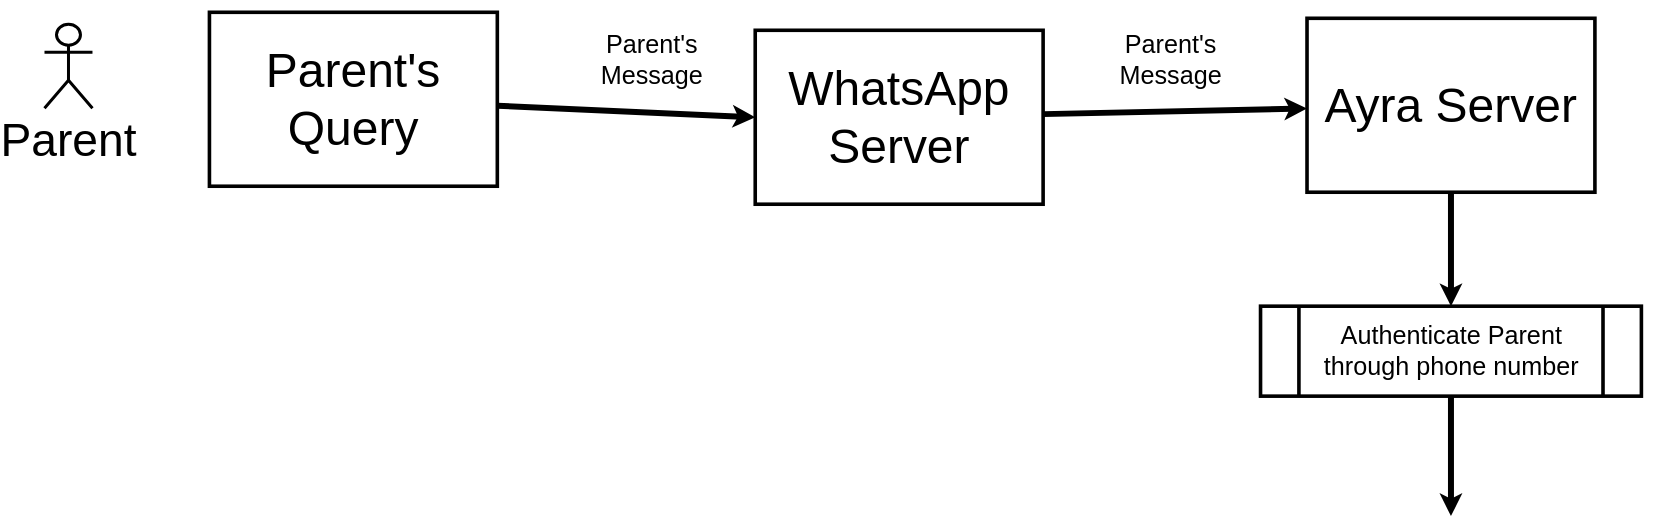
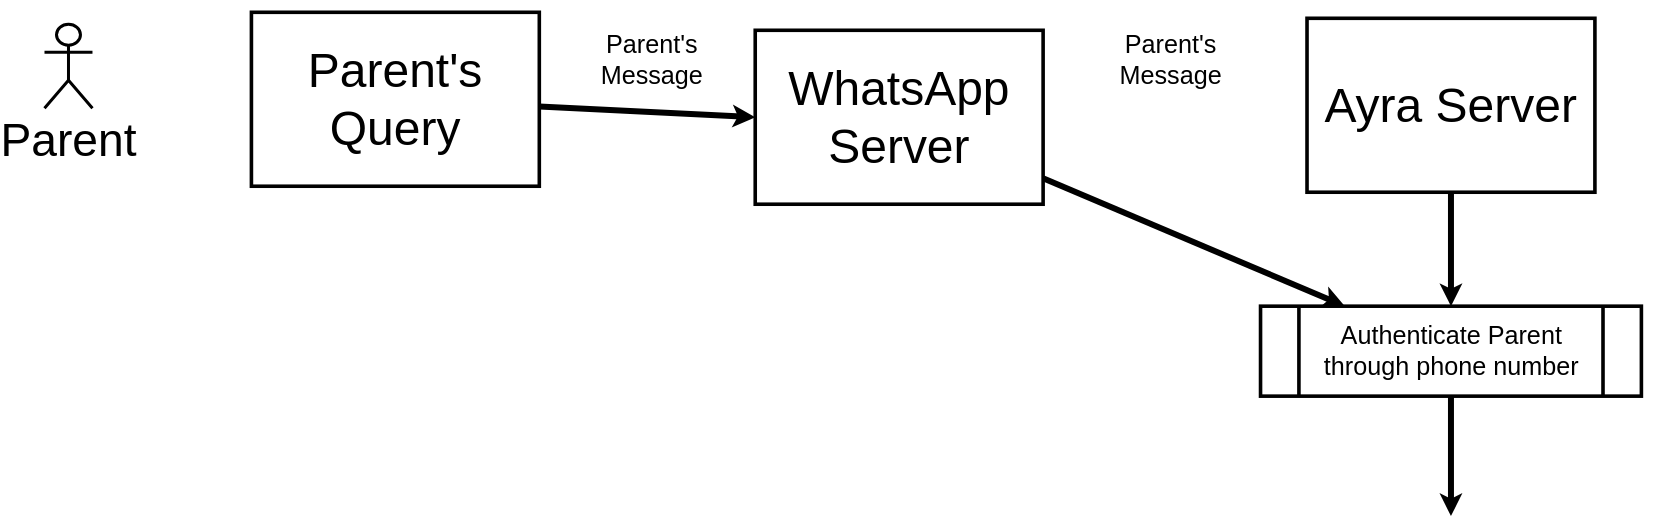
(353, 99) -> (395, 99)
(1168, 111) -> (1187, 239)
